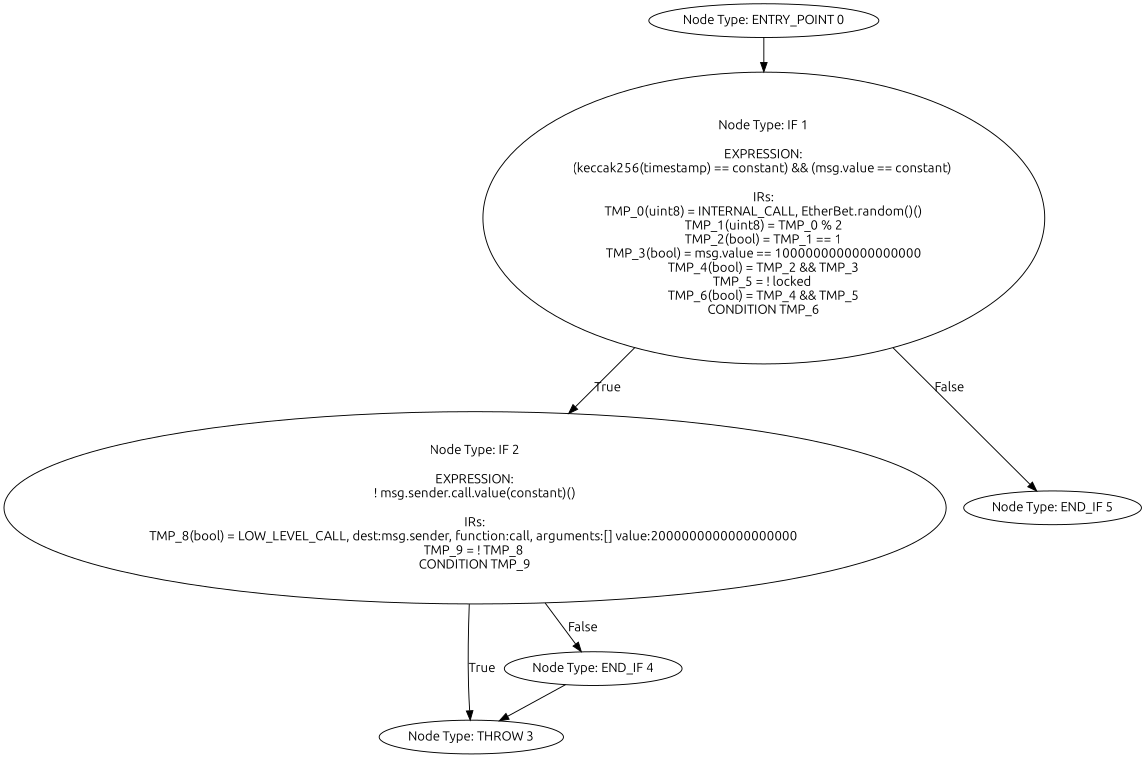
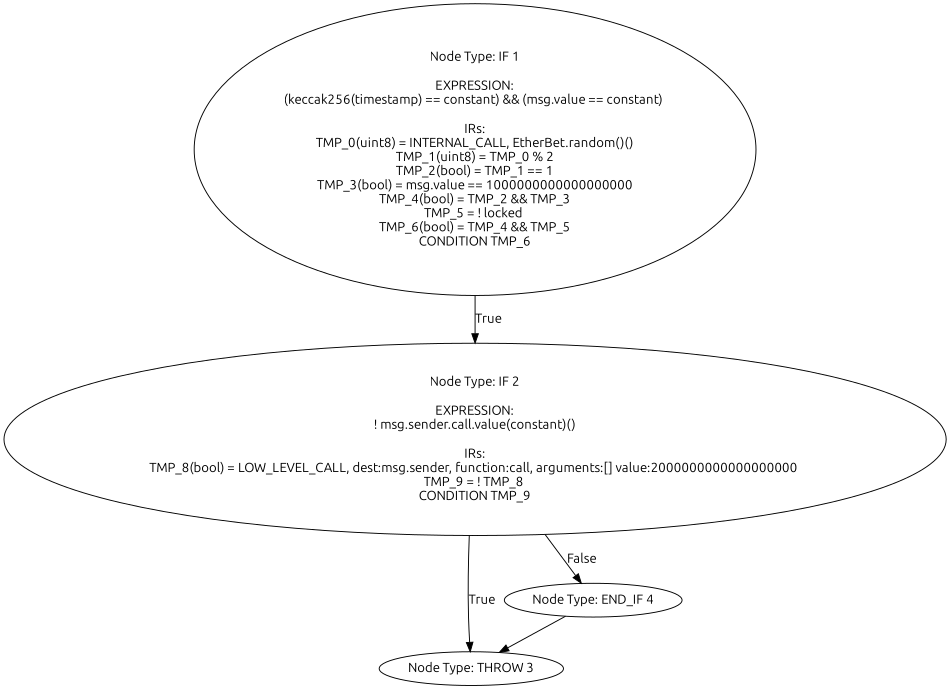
(764, 21) -> none
(1053, 508) -> none
